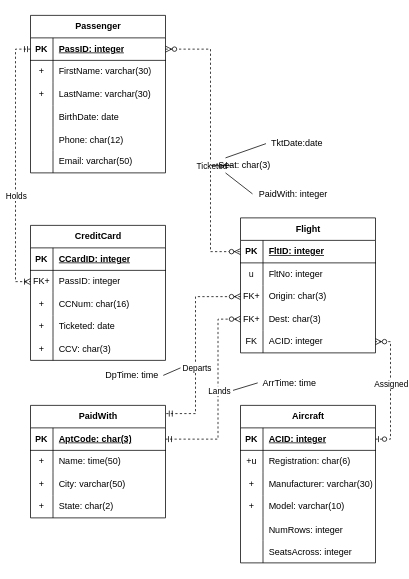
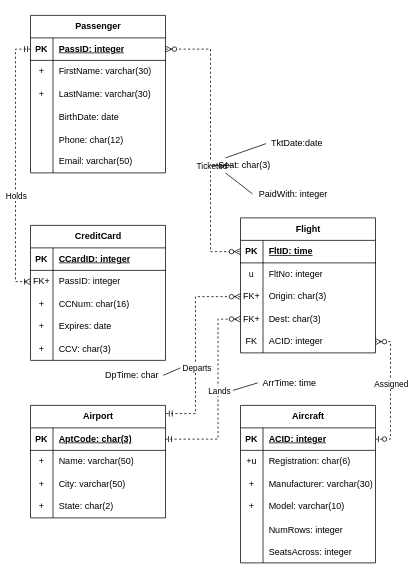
(299, 252) -> (292, 252)
(91, 327) -> (88, 327)
(132, 375) -> (132, 375)
(98, 417) -> (98, 417)
(91, 462) -> (99, 462)
